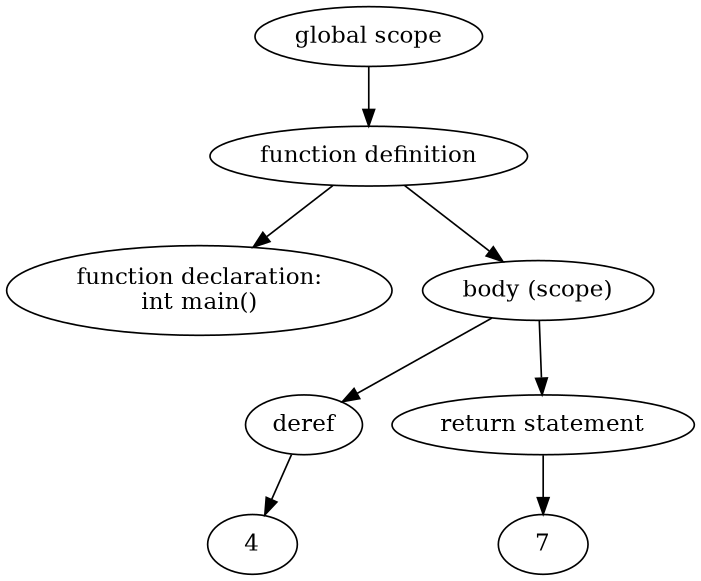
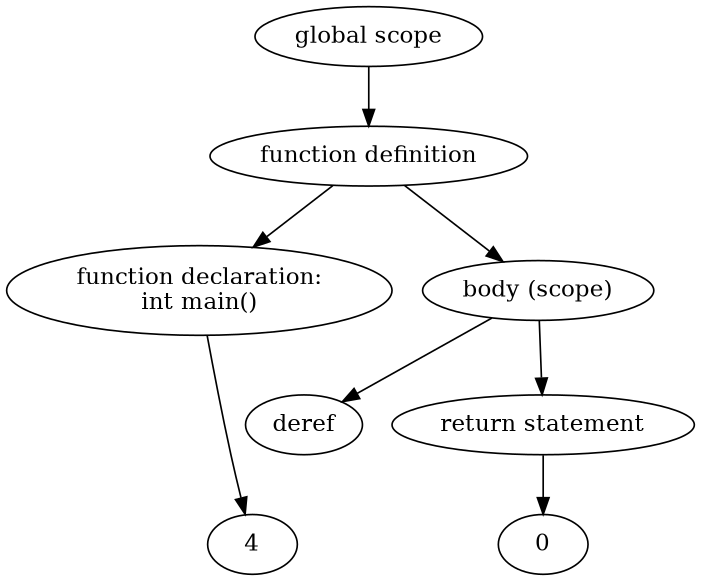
(282, 477) -> (223, 417)
(543, 544) -> (543, 544)
